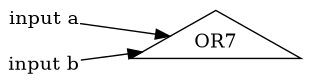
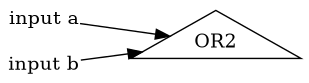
(216, 42) -> (216, 42)
